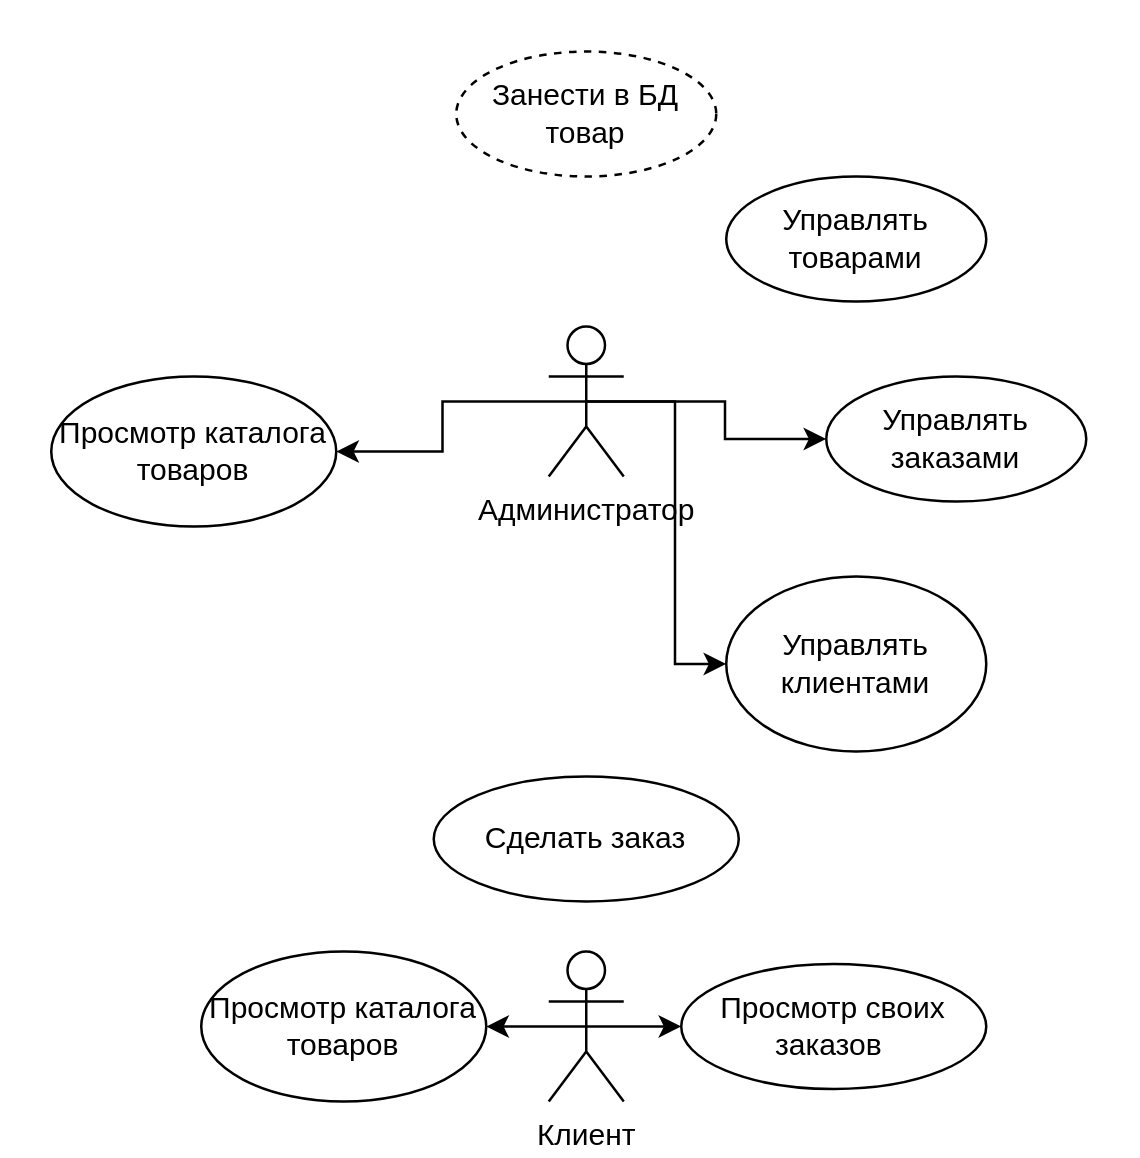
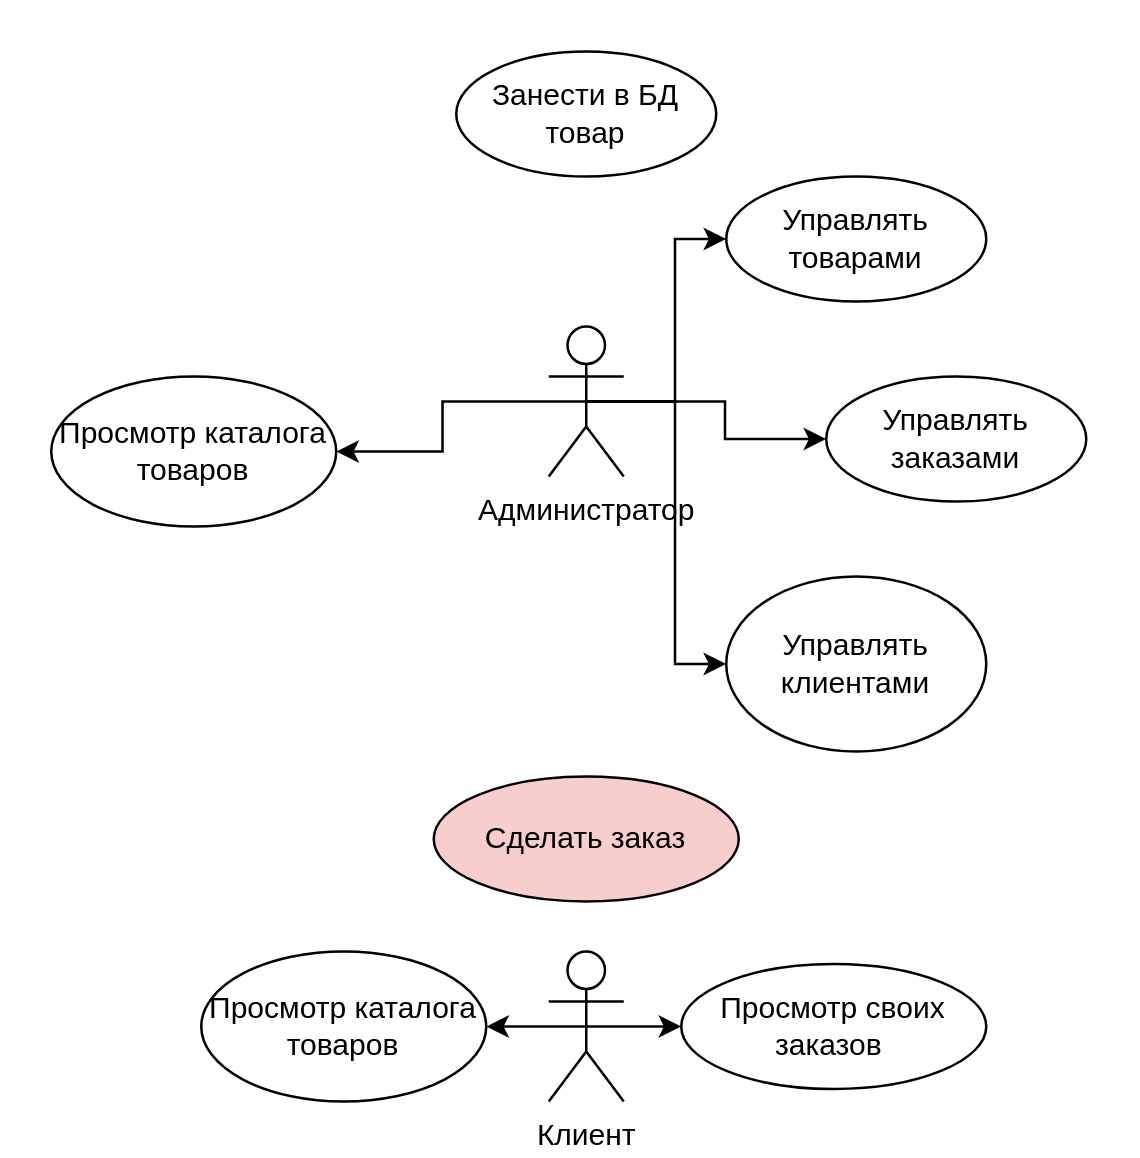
(586, 114) -> (586, 114)
none -> (675, 301)
(586, 839) -> (586, 839)
